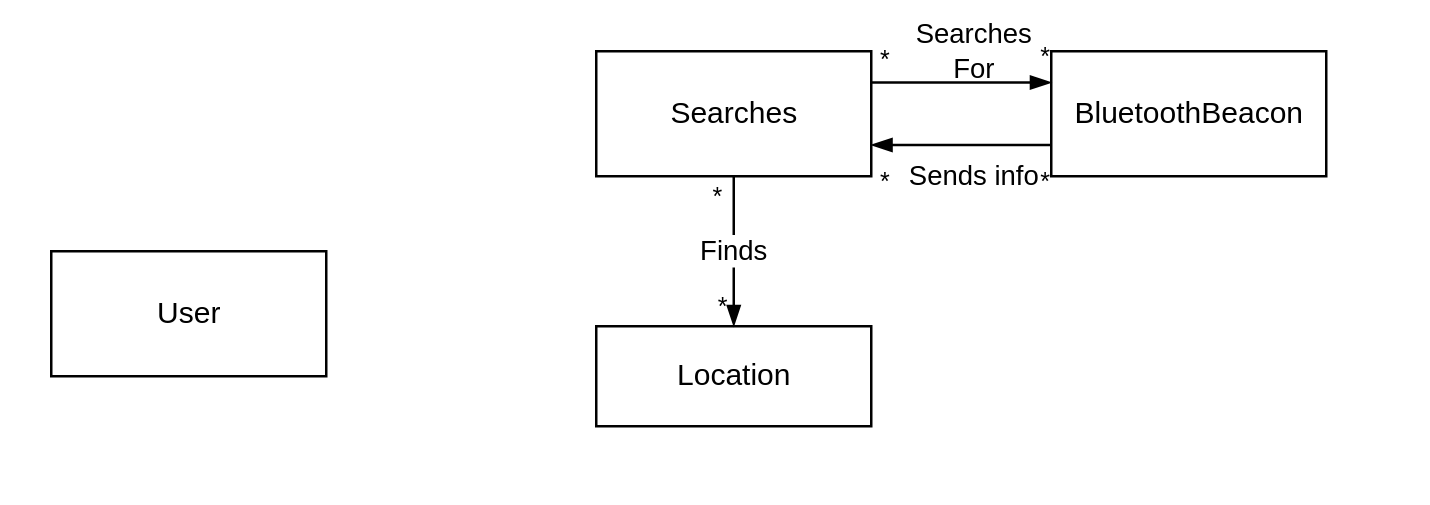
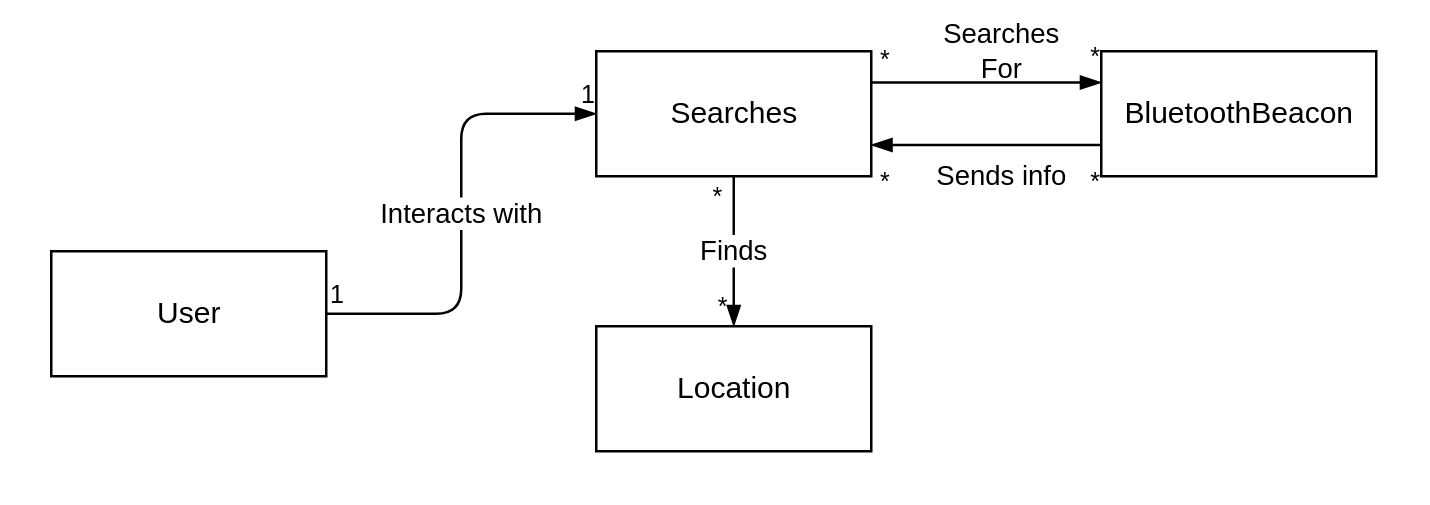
(1189, 114) -> (1239, 114)
none -> (440, 314)
(734, 376) -> (734, 389)
